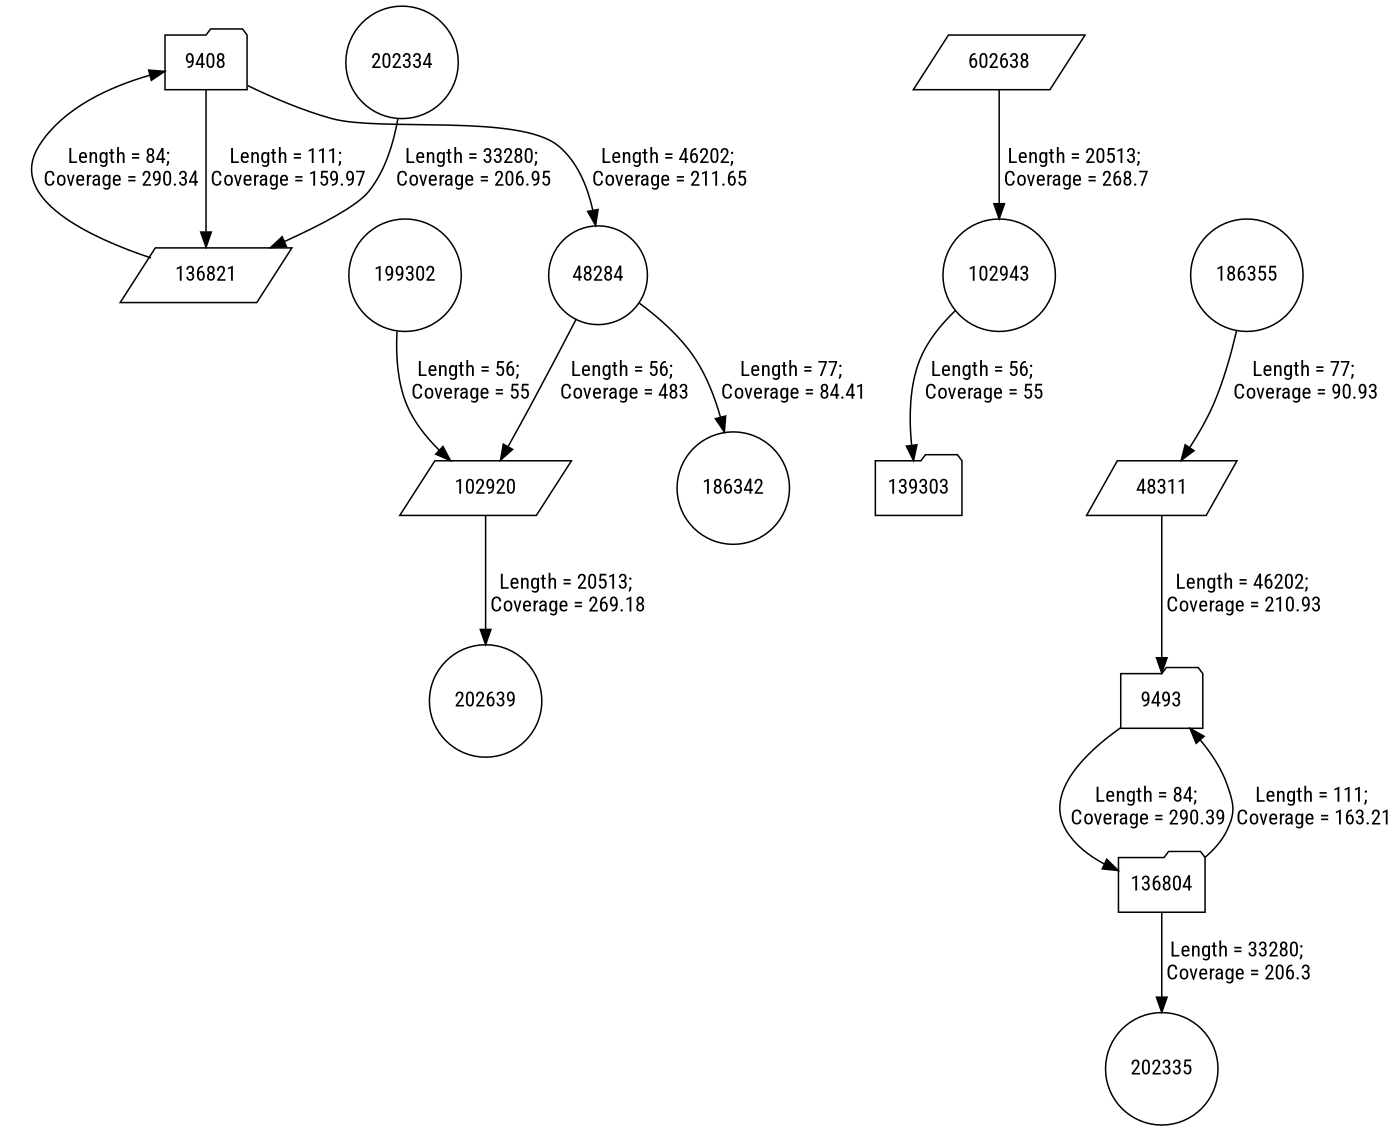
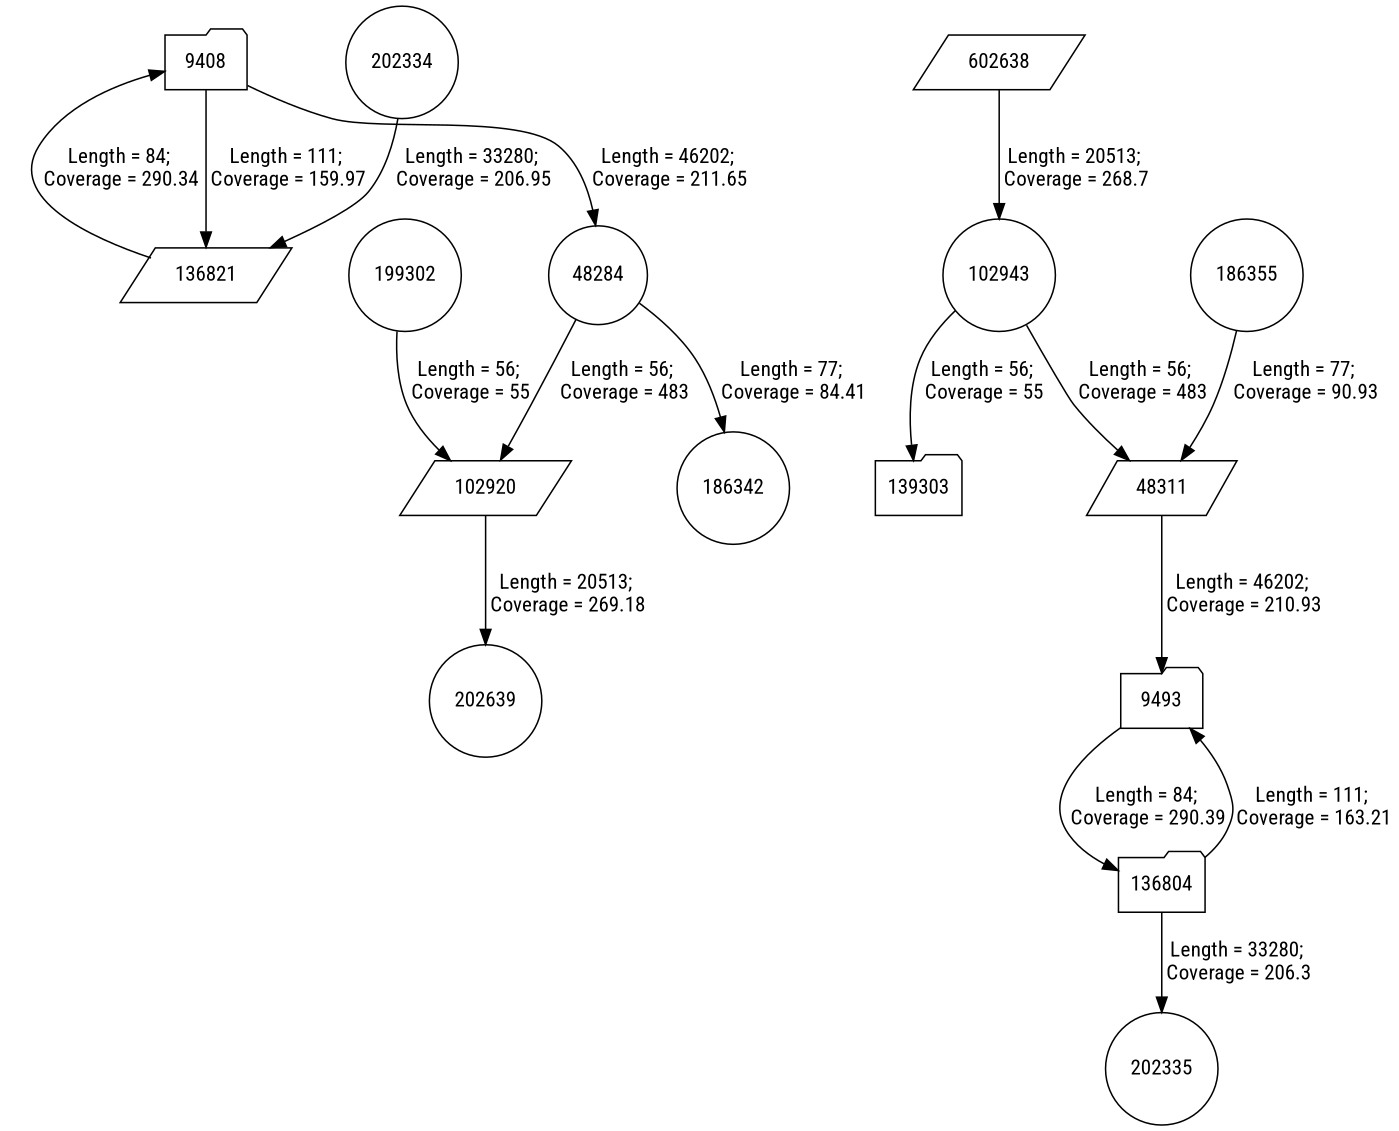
none -> (1066, 393)
